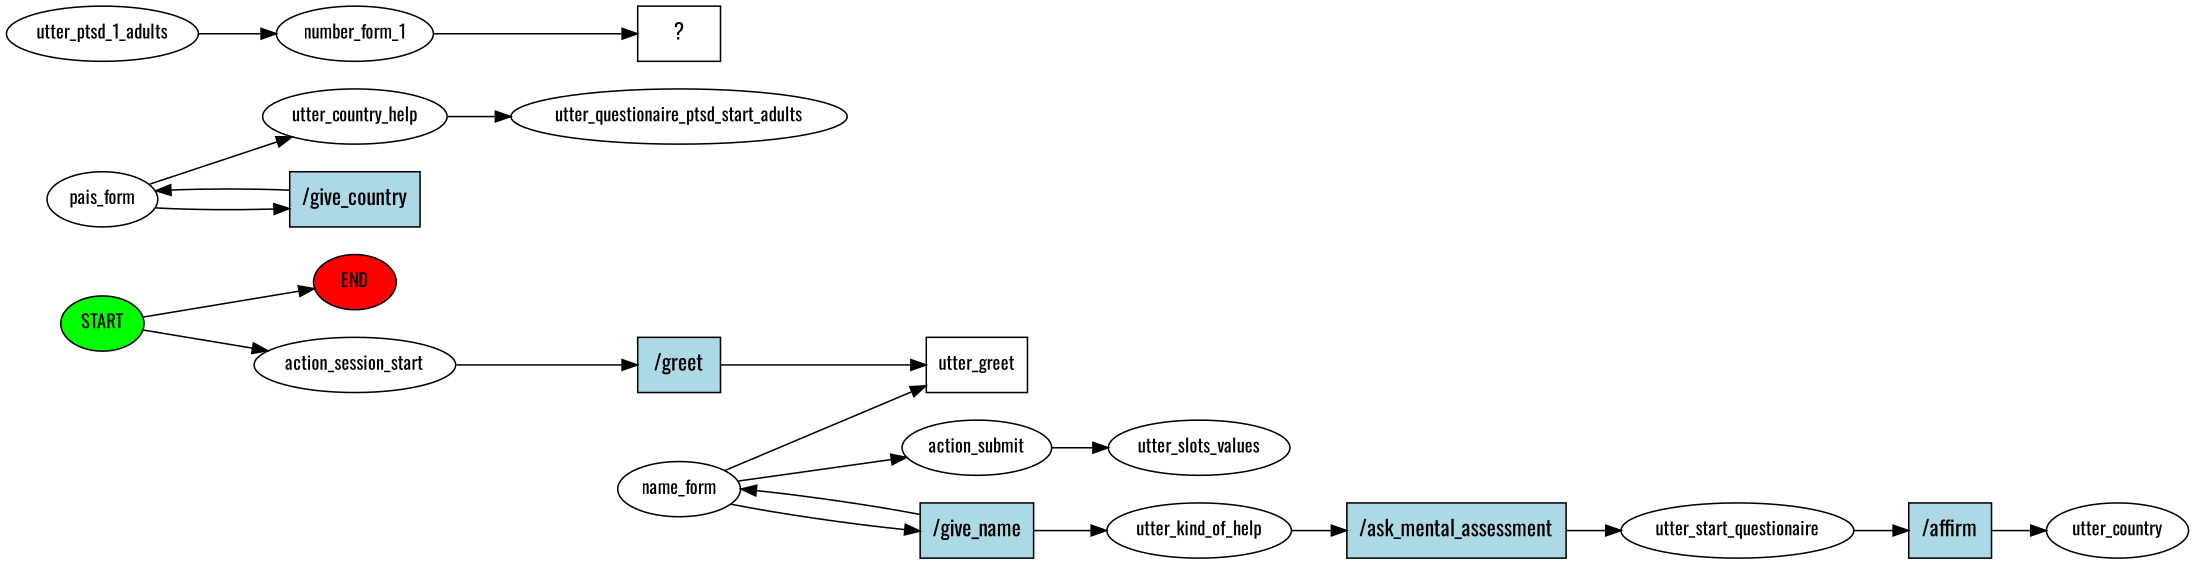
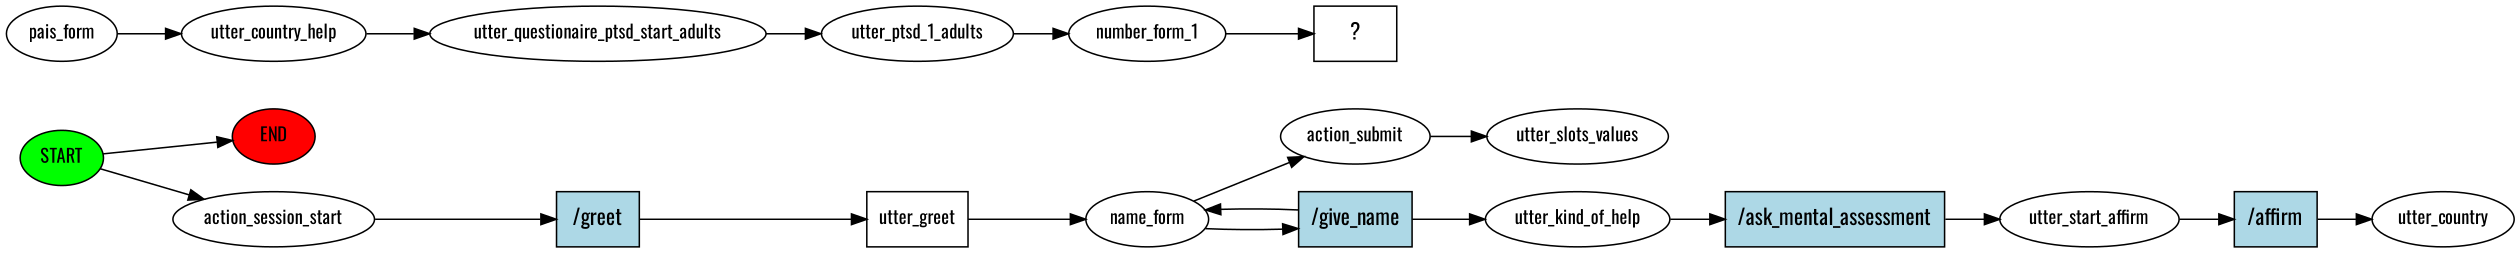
none -> (786, 34)
(355, 199) -> none
(818, 431) -> (1019, 219)
(1737, 531) -> (2089, 219)
